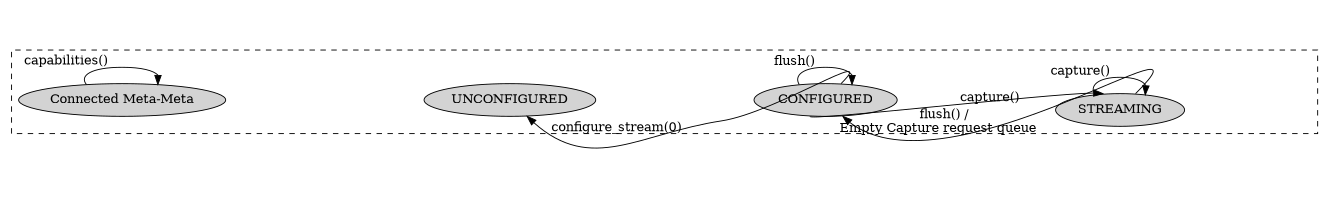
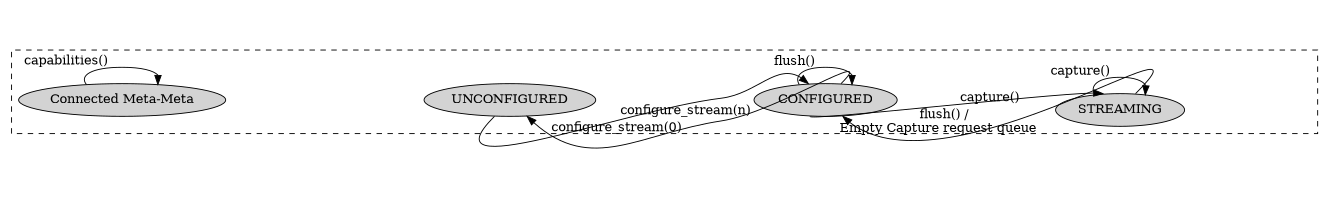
none -> (628, 118)
